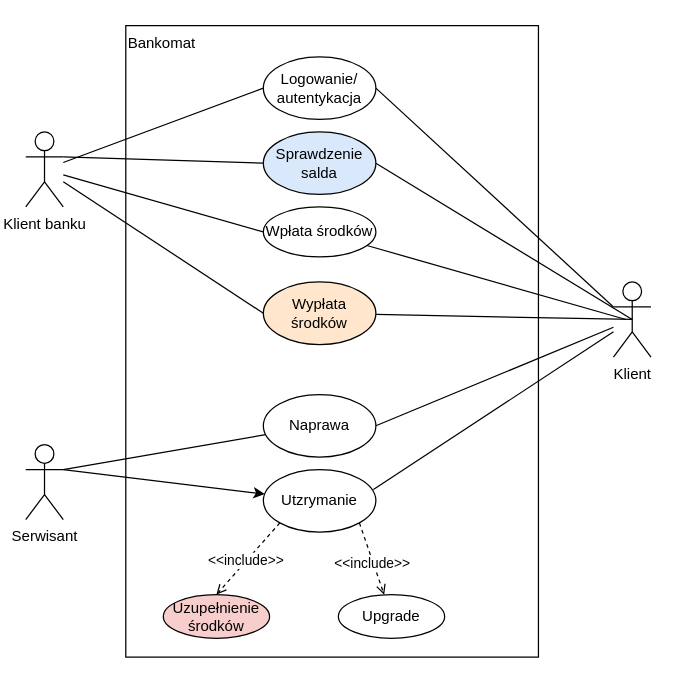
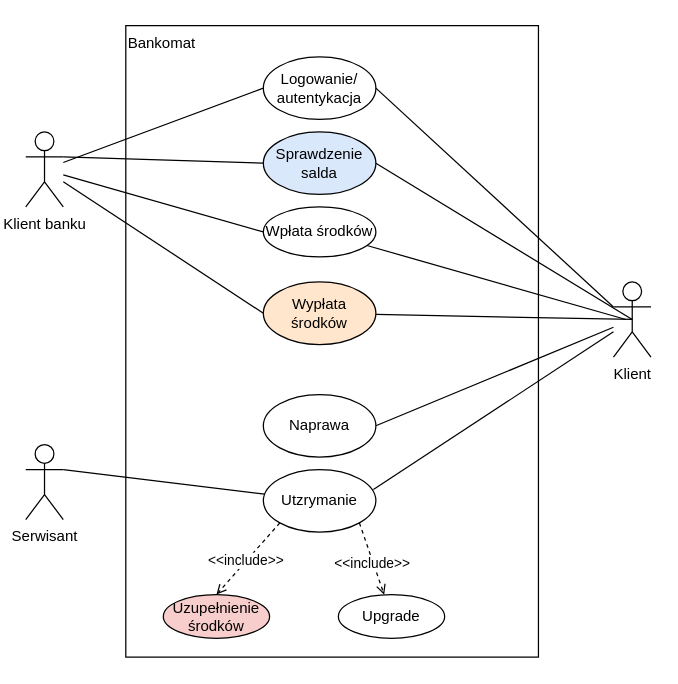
(167, 452) -> none
(255, 493) -> (258, 493)
